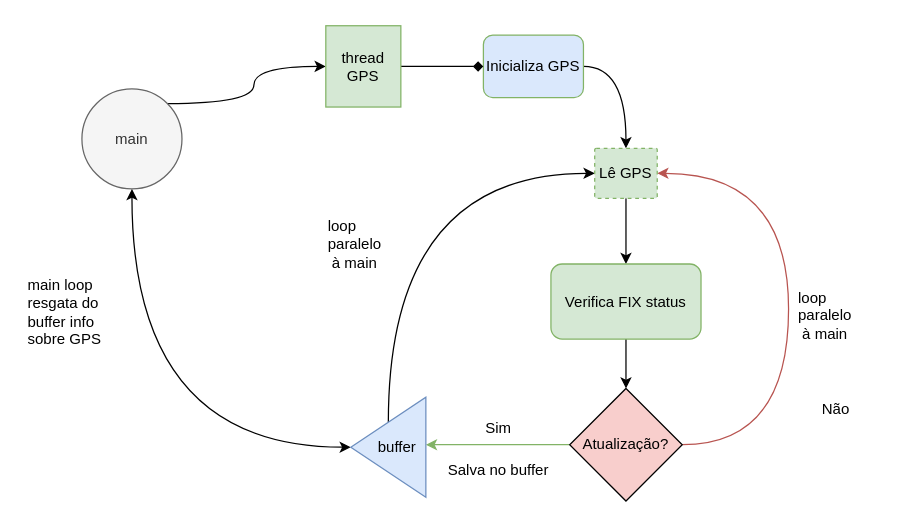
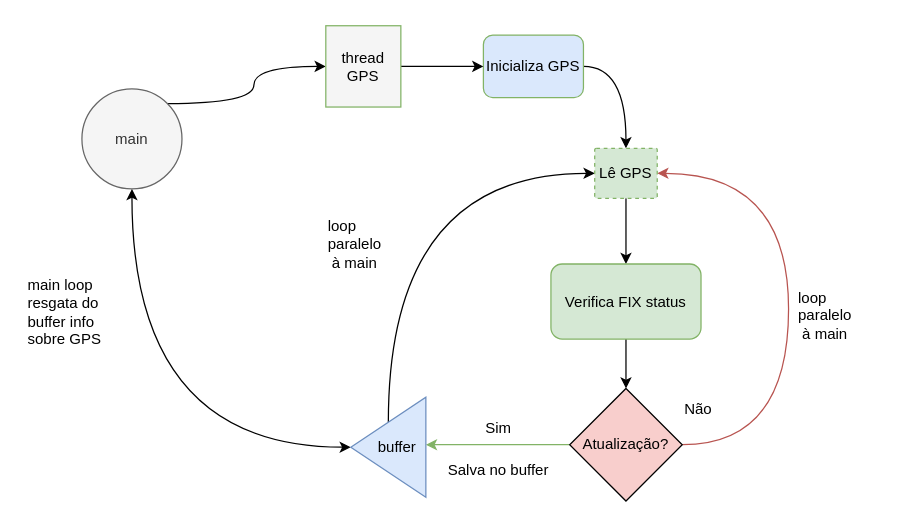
(363, 66) -> (363, 66)
(472, 66) -> (473, 66)
(844, 409) -> (707, 409)
